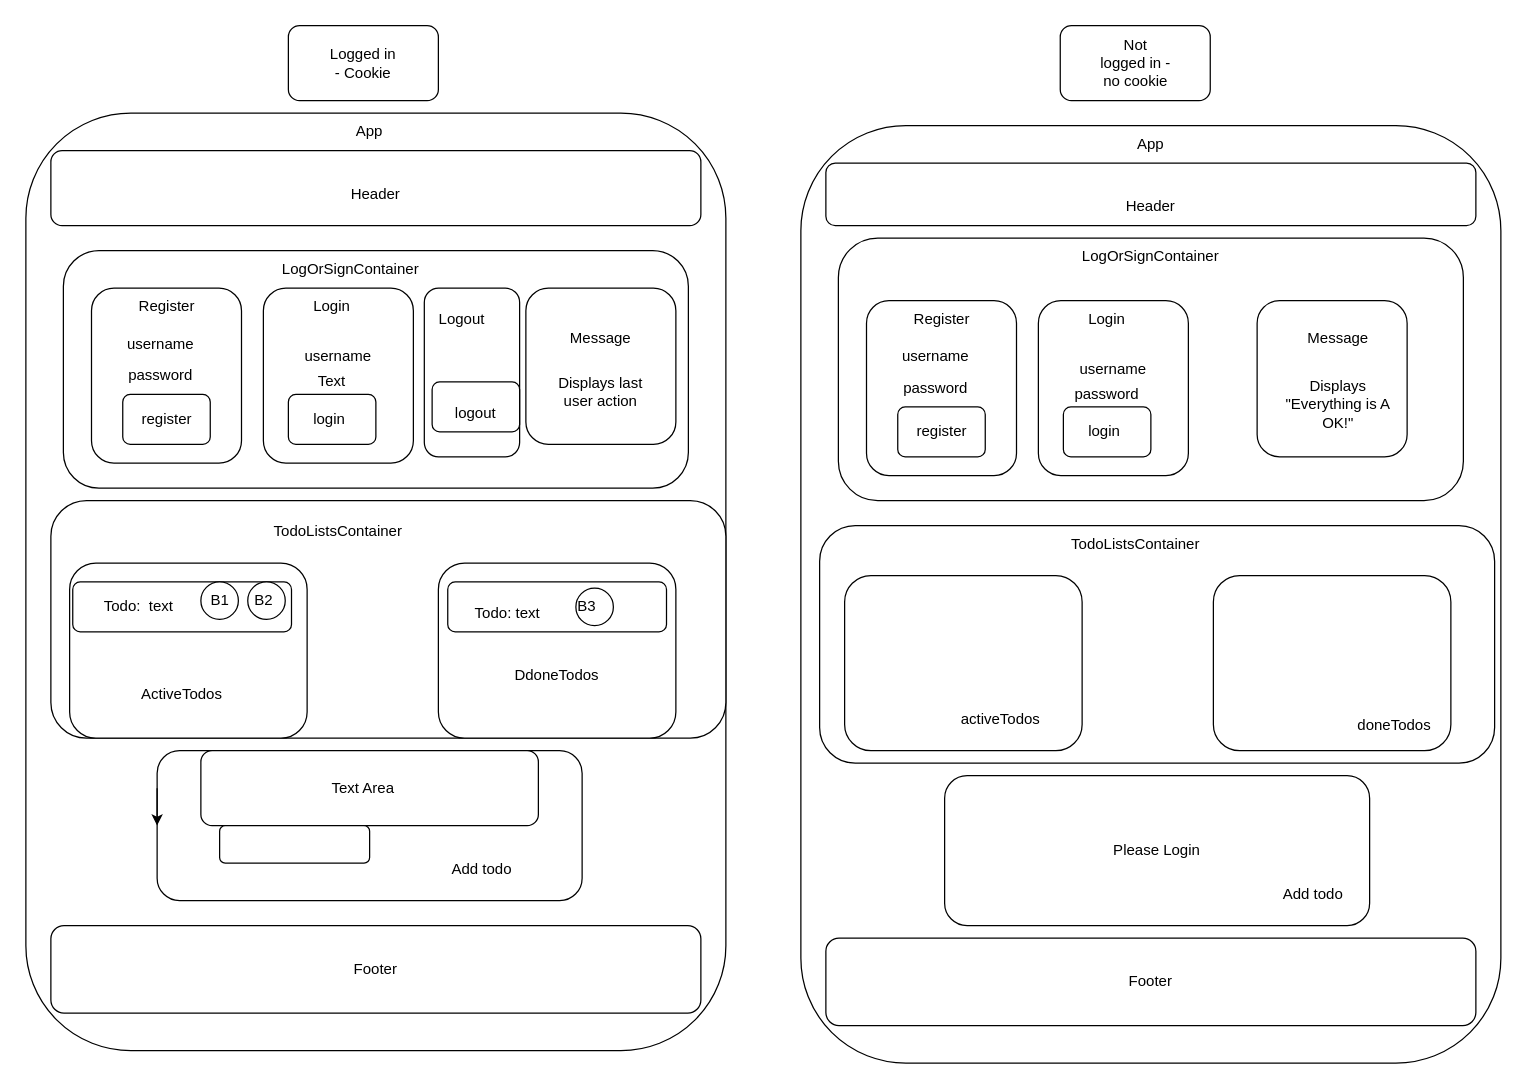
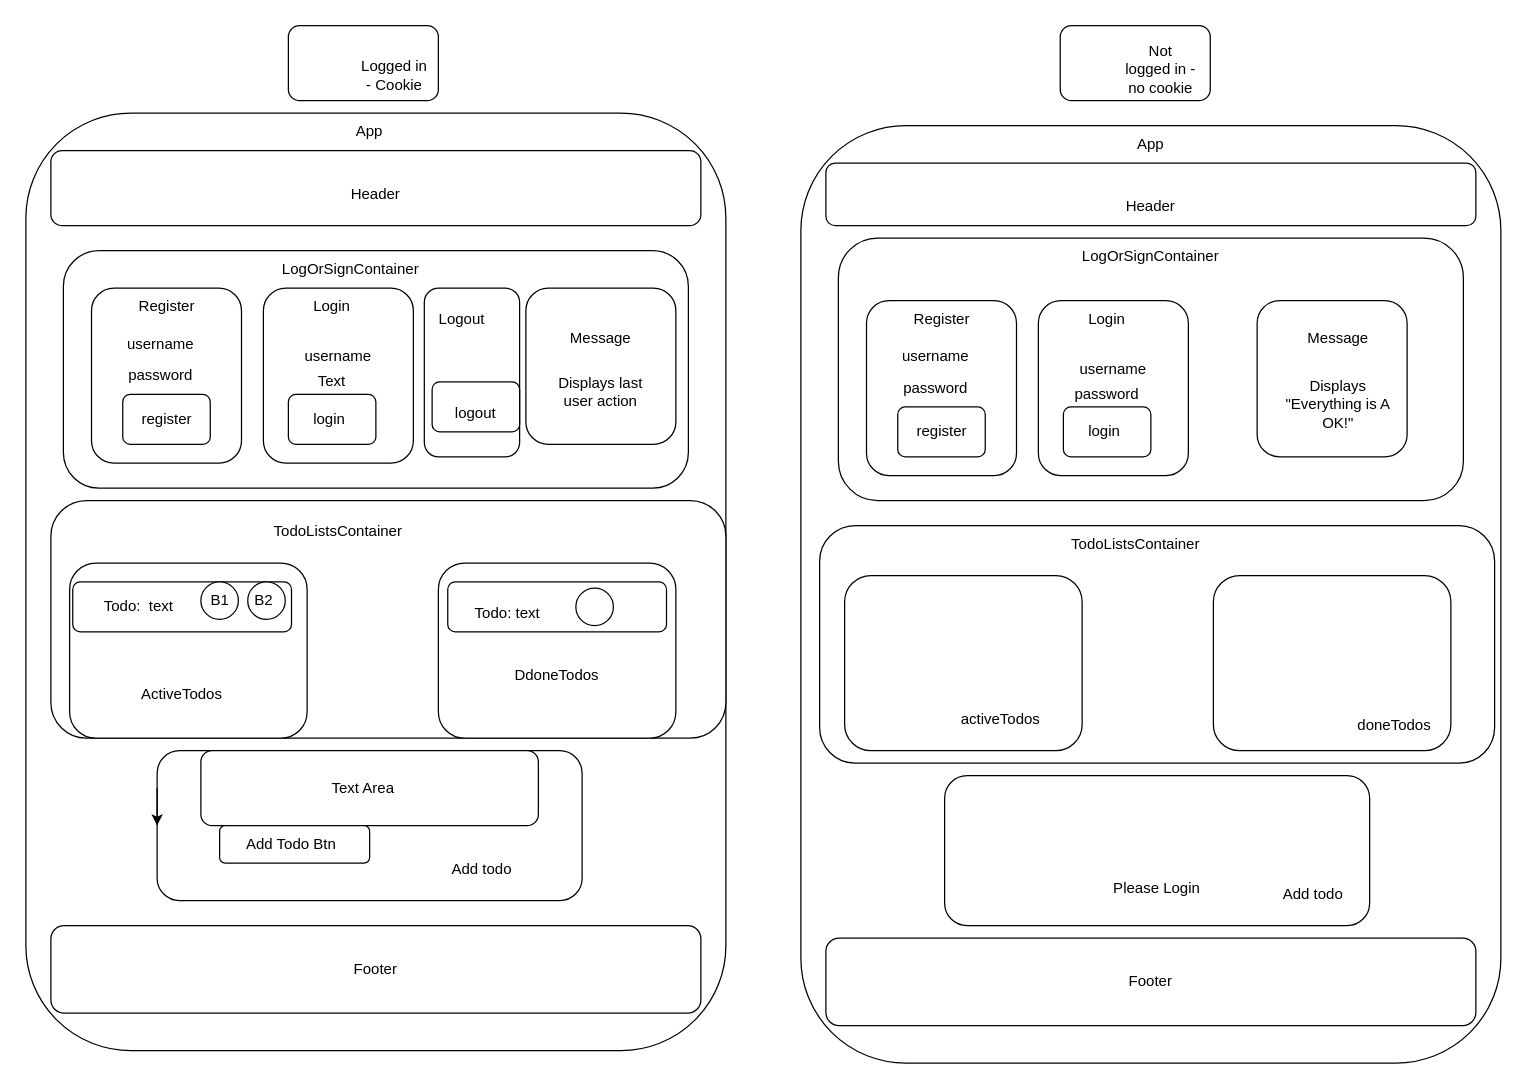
(363, 63) -> (394, 76)
(1135, 63) -> (1160, 69)
(594, 607) -> none
none -> (291, 844)
(1157, 851) -> (1157, 888)
